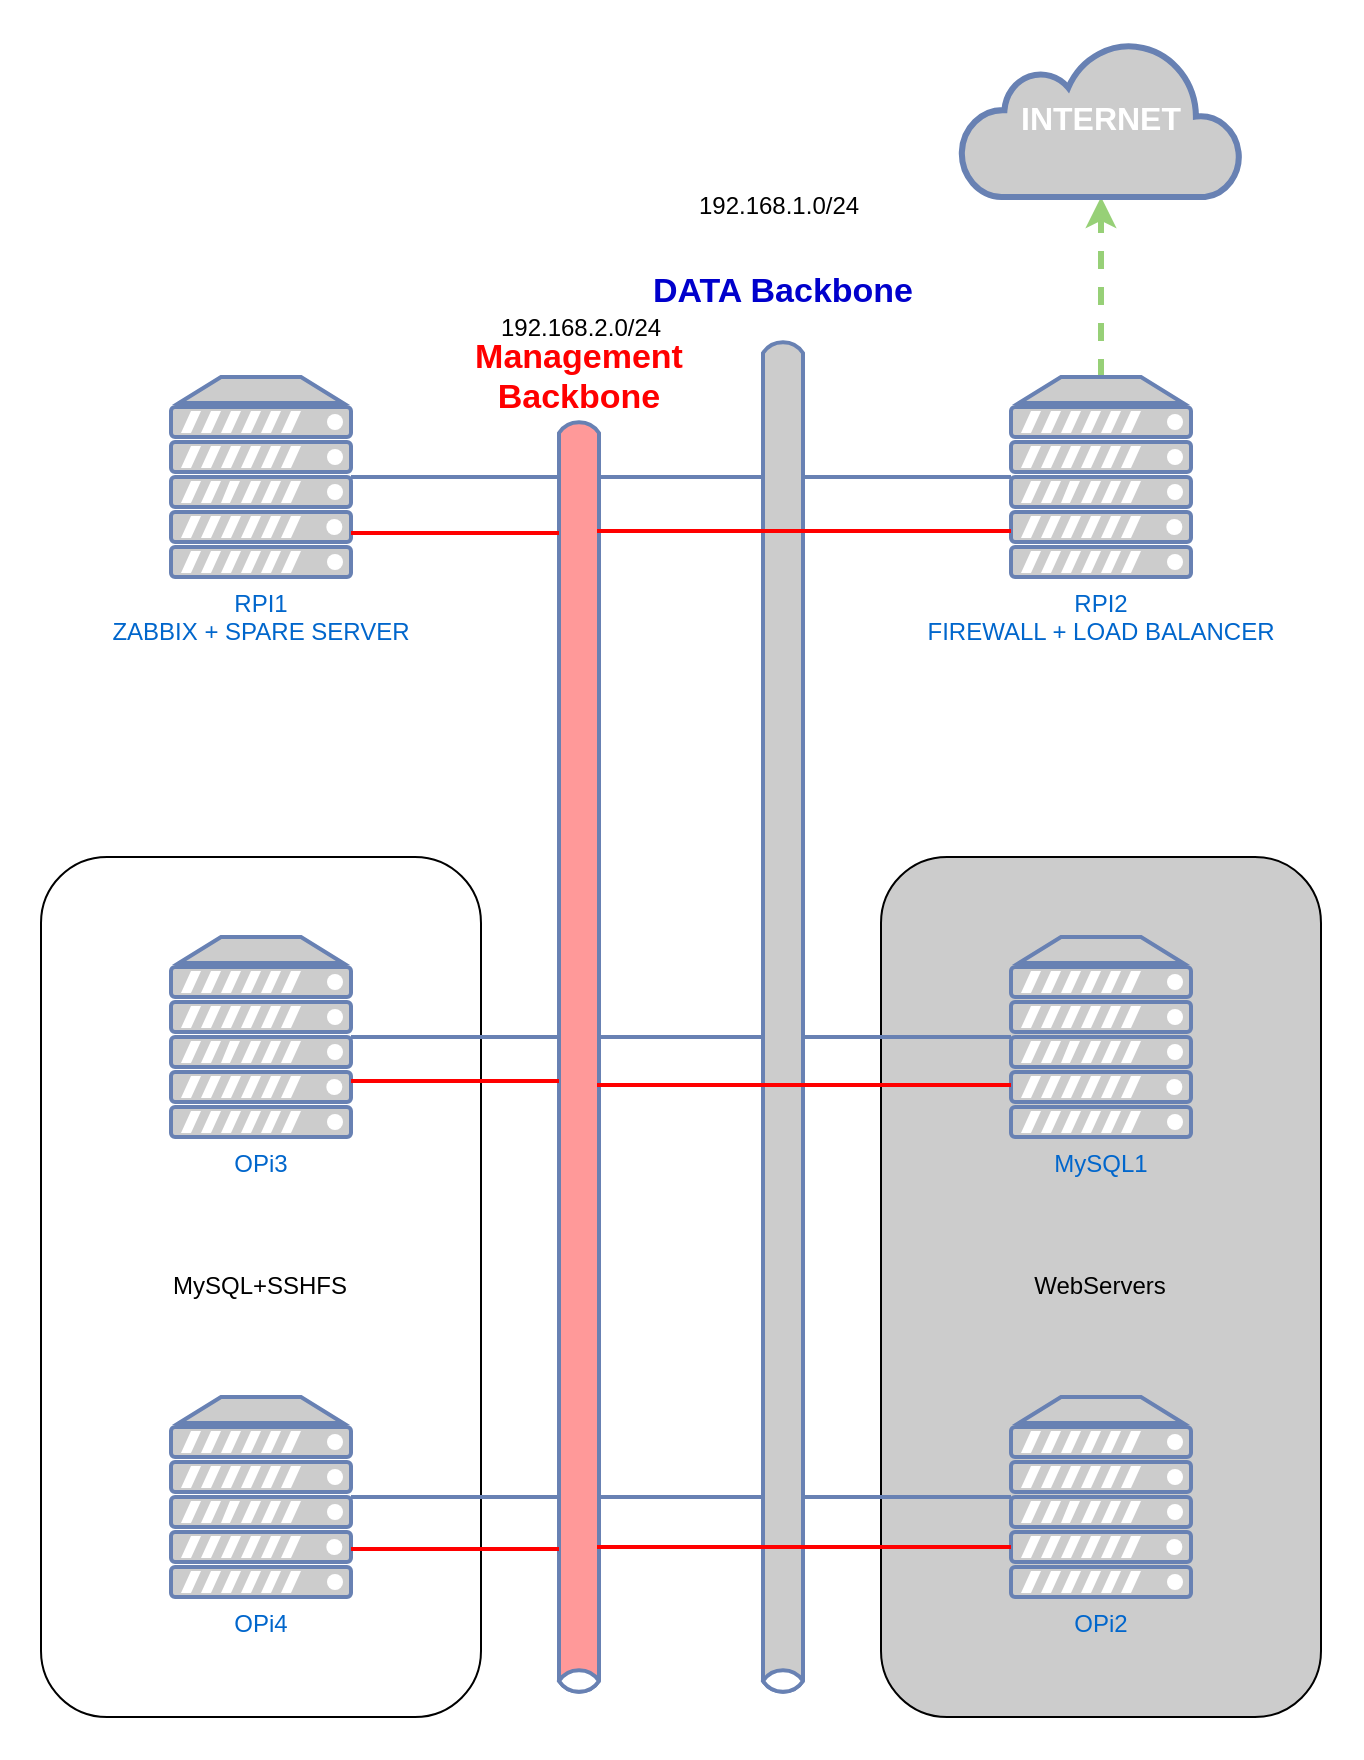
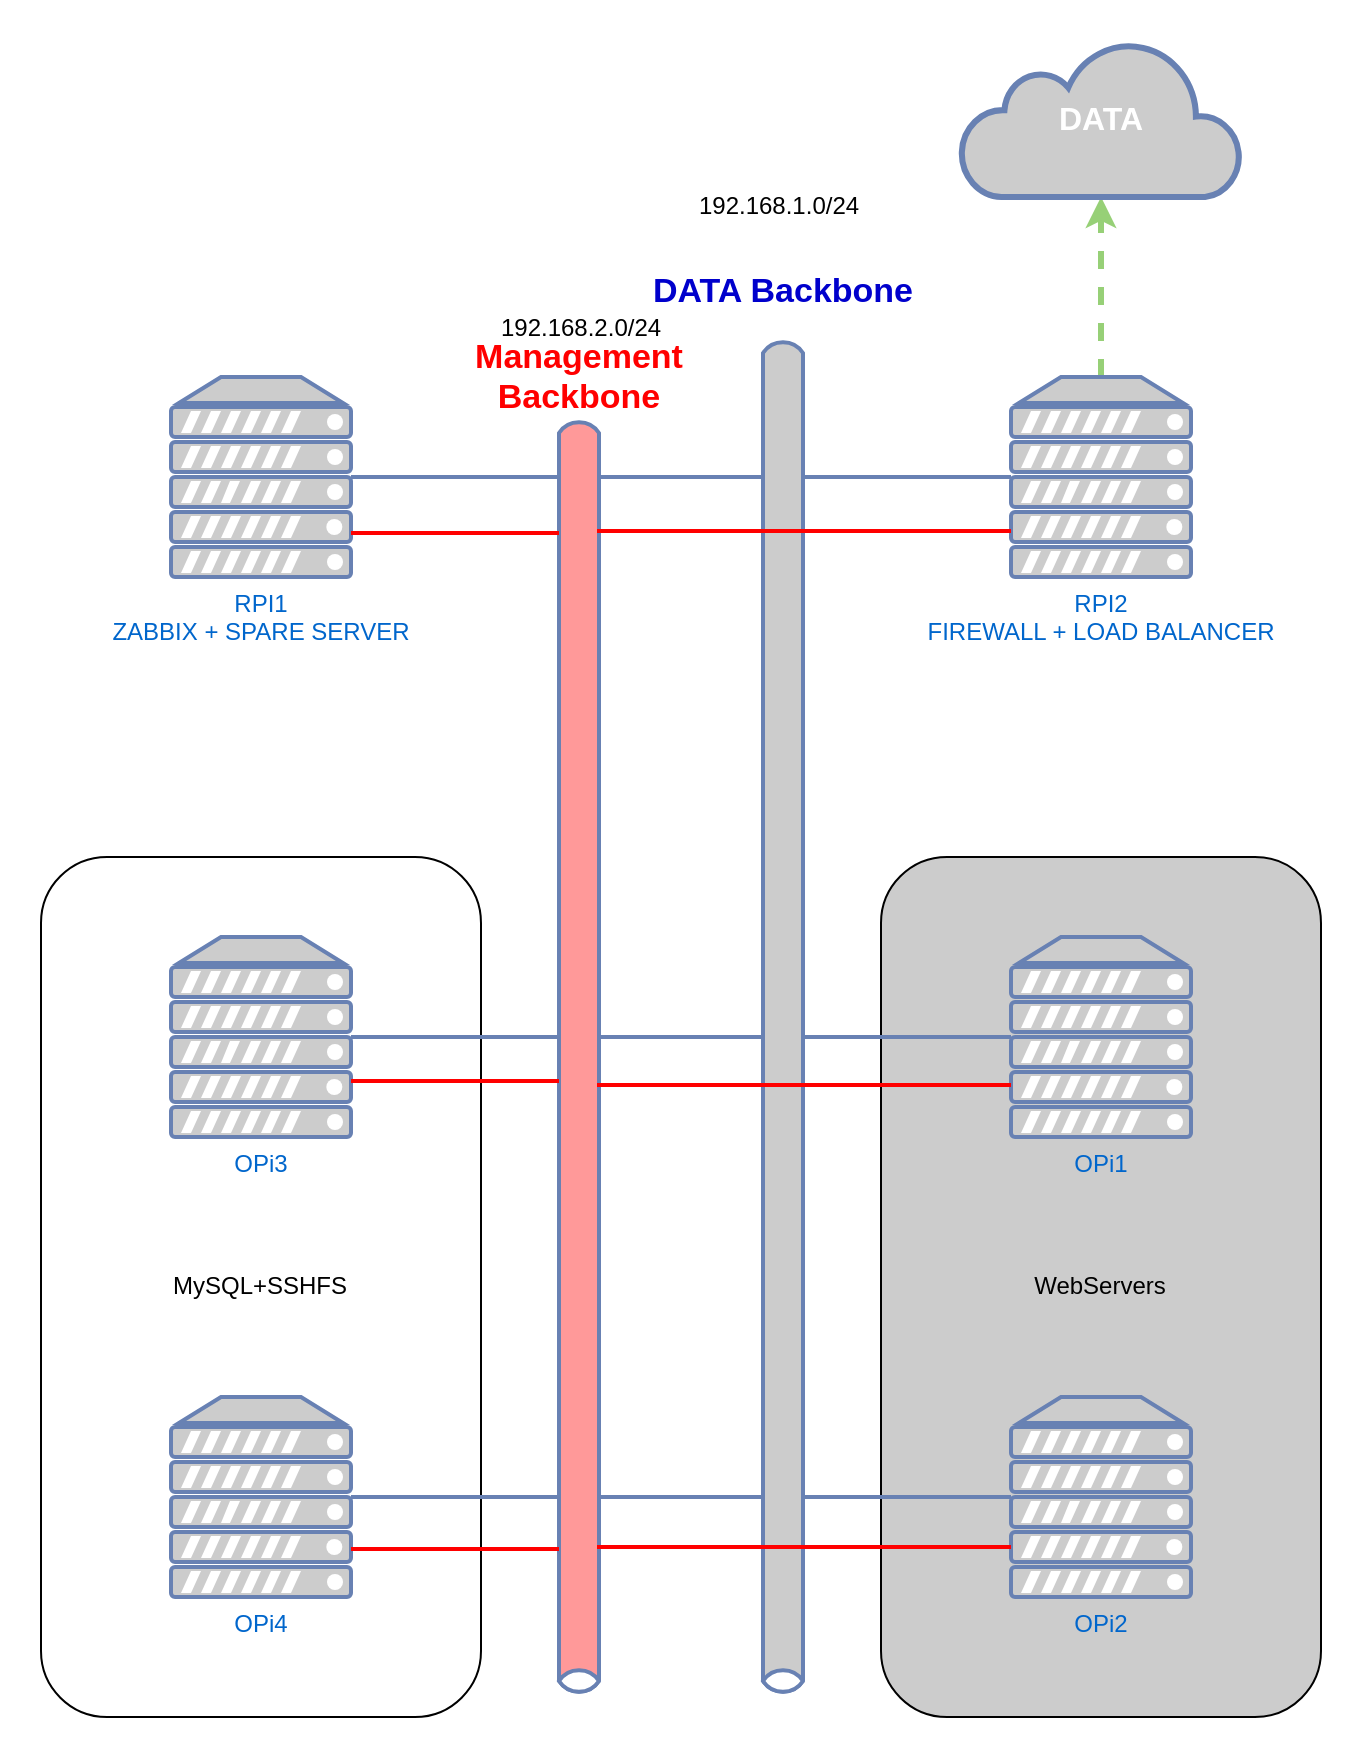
(1102, 119) -> (1102, 119)
(1102, 1165) -> (1102, 1165)
